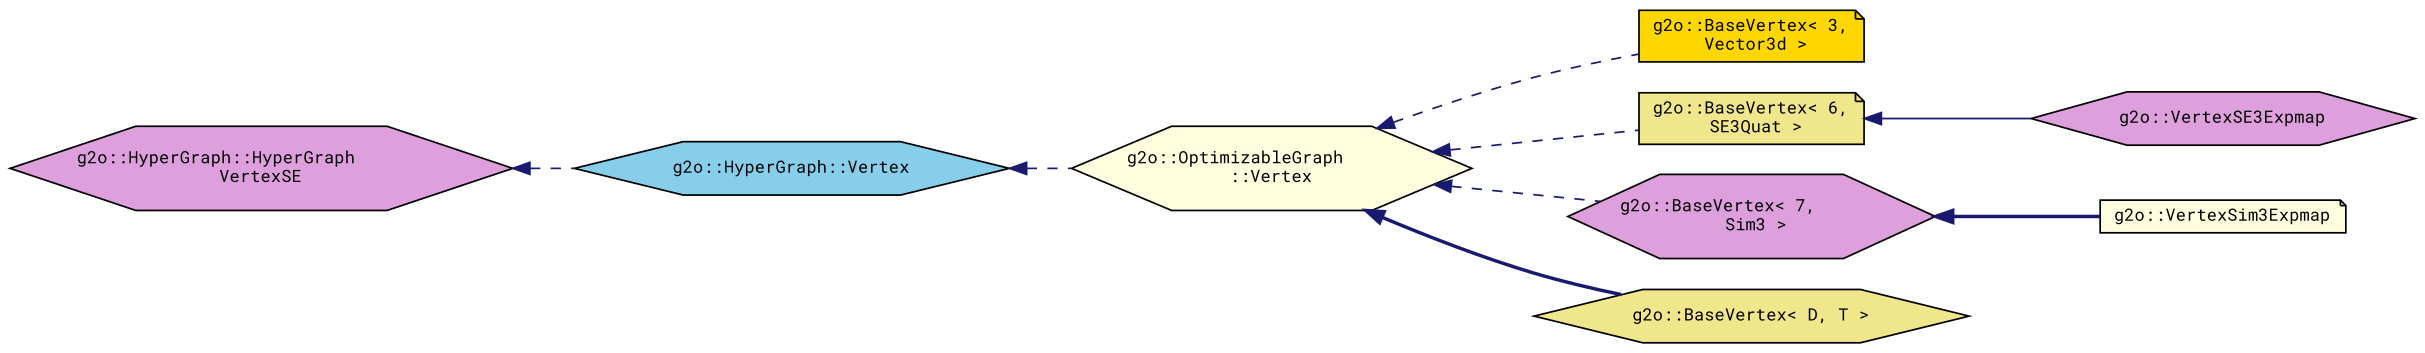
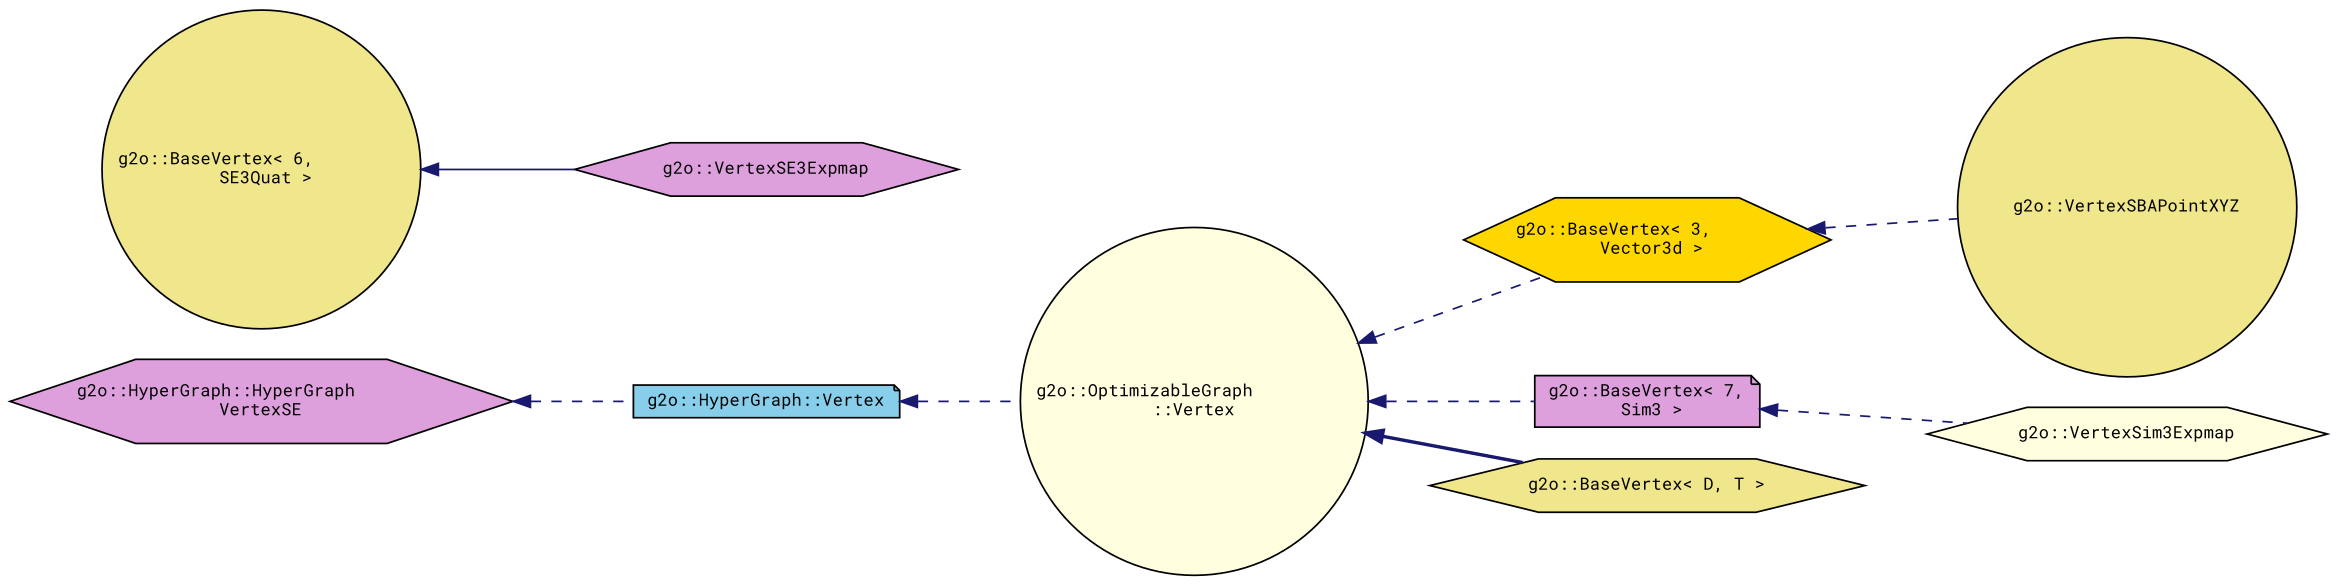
(1752, 36) -> (1647, 240)
(1752, 119) -> (261, 169)
(1545, 140) -> none
(792, 168) -> (767, 401)
(1272, 168) -> (1194, 401)
none -> (2127, 207)
(1752, 216) -> (1647, 401)
(2027, 216) -> (1873, 417)
(2223, 216) -> (2127, 434)
